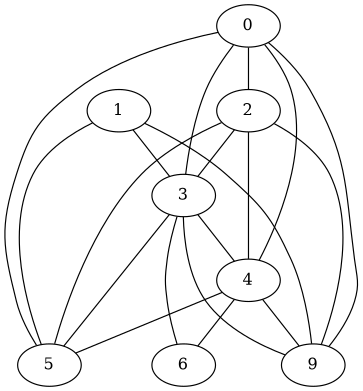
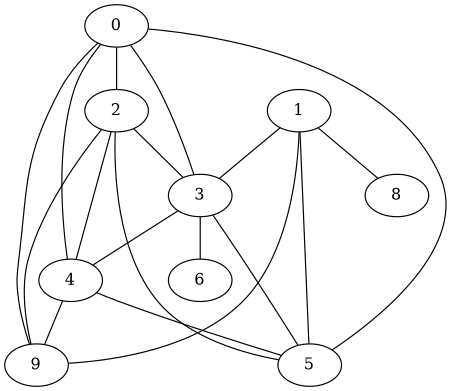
none -> (397, 196)
(211, 308) -> none
(215, 324) -> none
